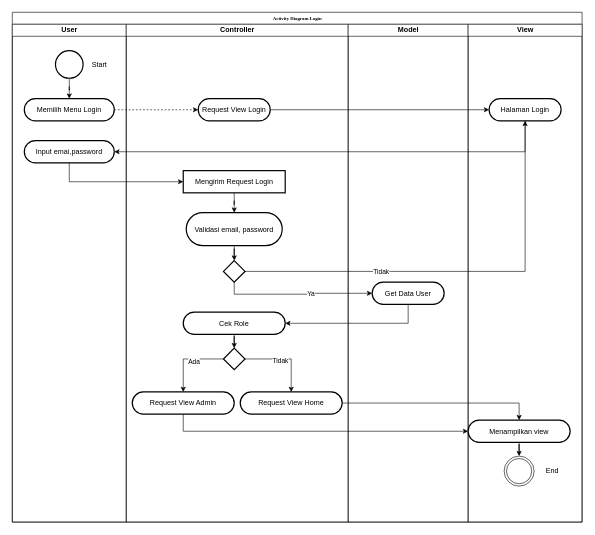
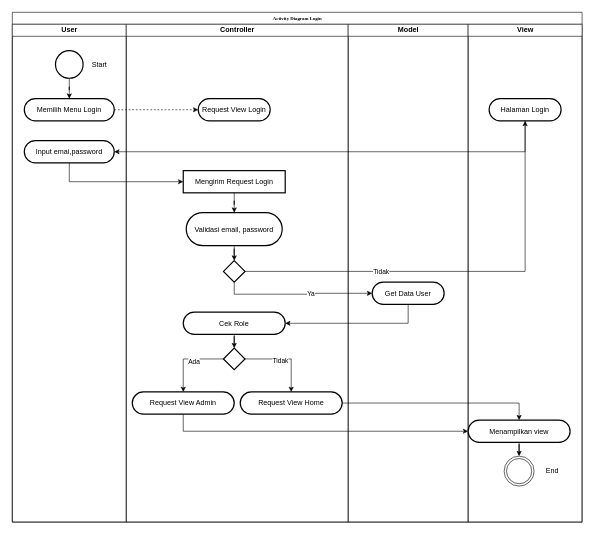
(483, 110) -> none
